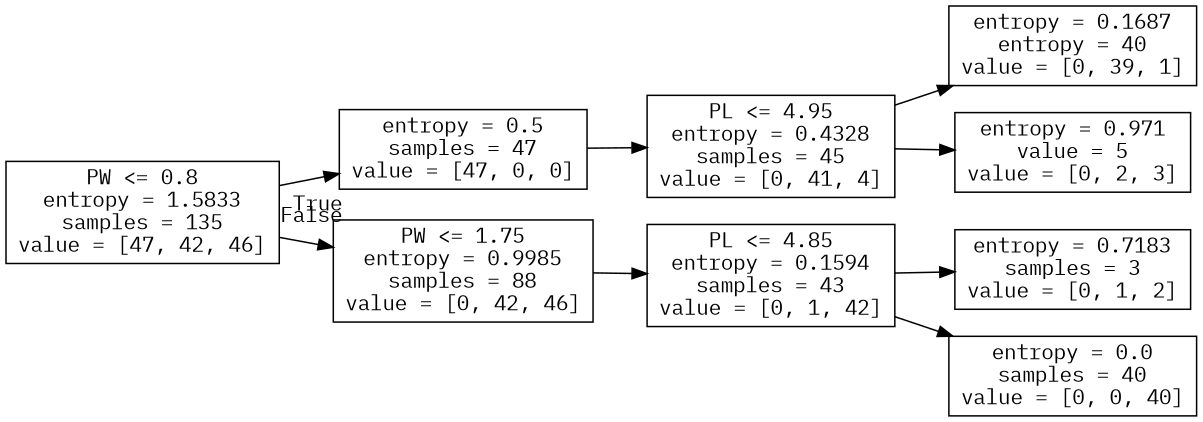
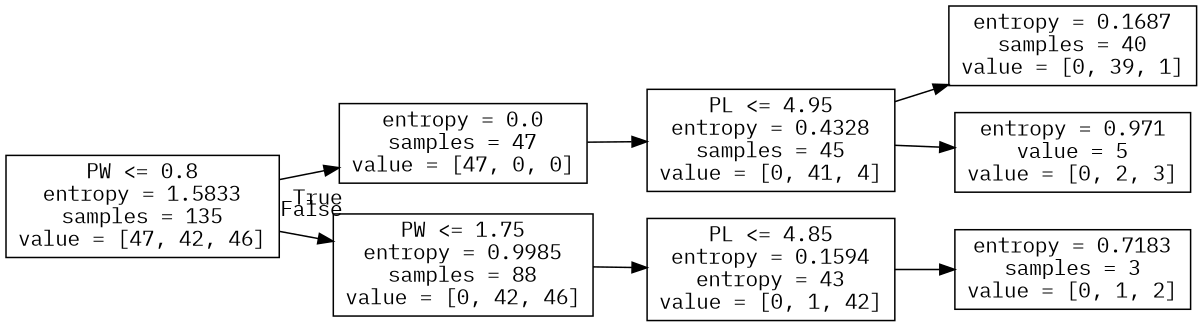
(1073, 46) -> (1073, 46)
(463, 149) -> (463, 143)
(771, 276) -> (771, 269)
(1073, 376) -> none
